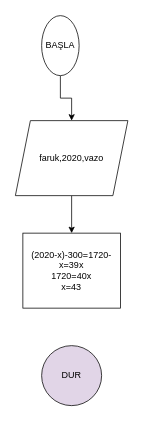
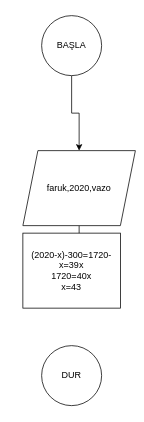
(60, 45) -> (72, 45)
(72, 158) -> (79, 188)
(72, 375) -> (72, 375)
